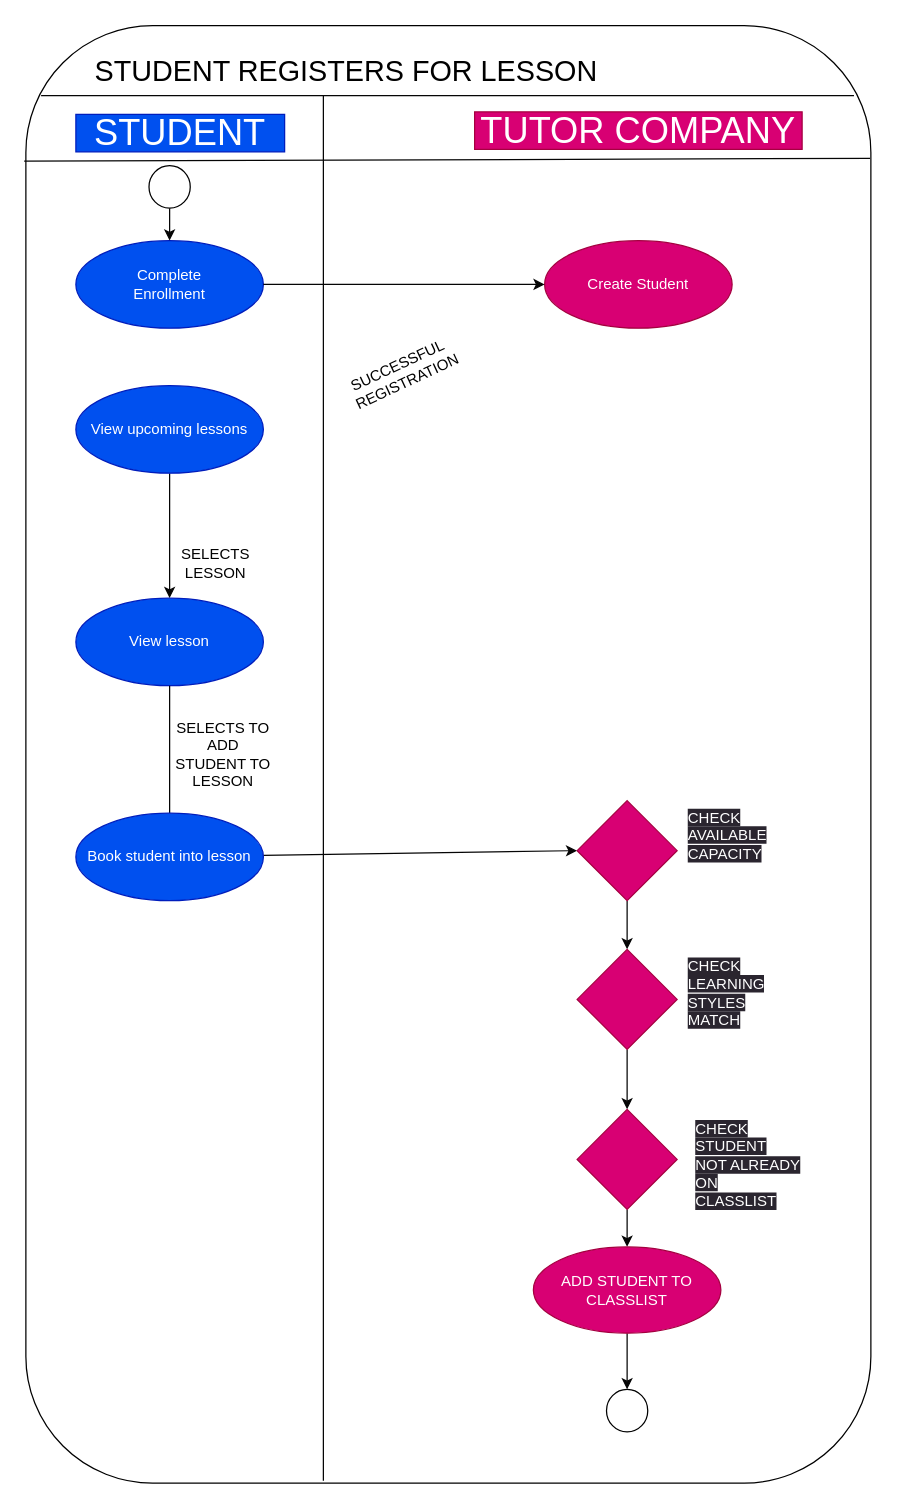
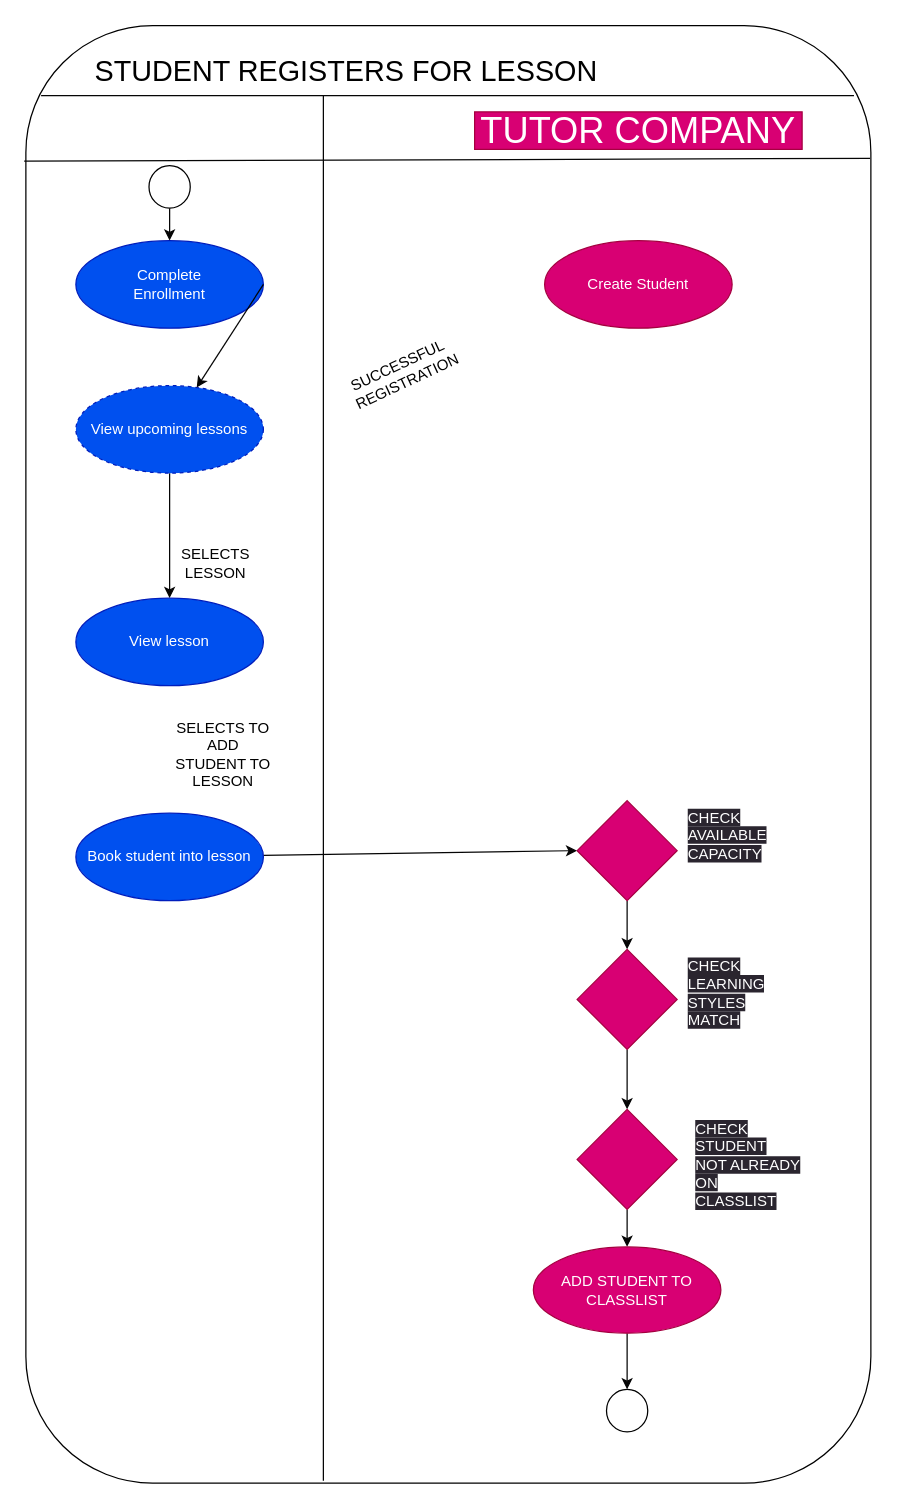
(180, 133) -> none
(399, 284) -> (232, 333)
(169, 429) -> (169, 429)
(169, 749) -> none
